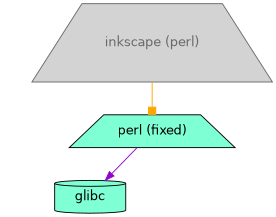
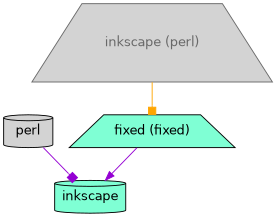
none -> (28, 131)
(152, 131) -> (152, 131)
(90, 197) -> (90, 197)
